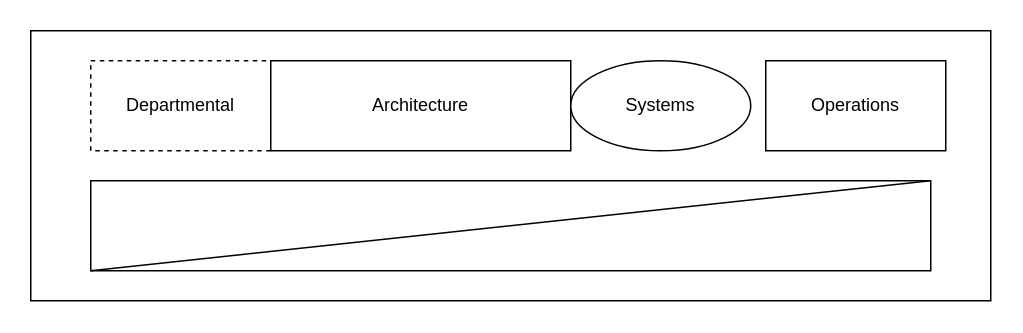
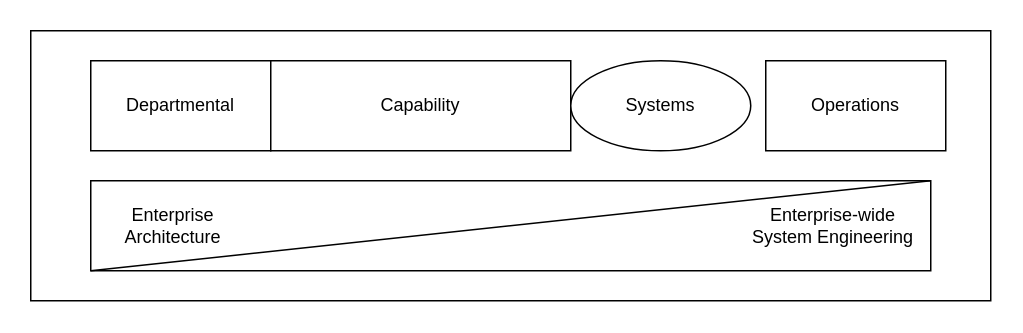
(181, 106) -> (181, 106)
(421, 106) -> (421, 106)
none -> (173, 226)
none -> (833, 226)
